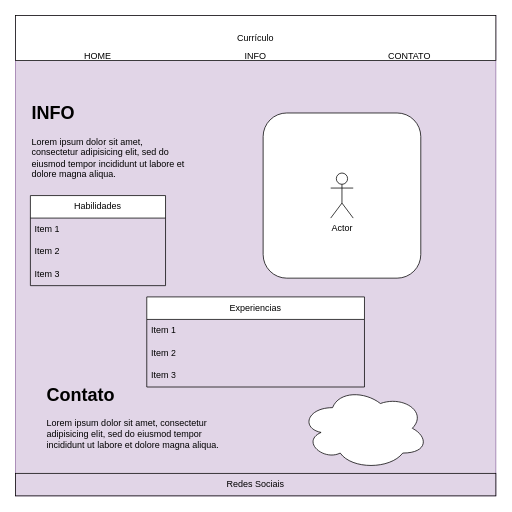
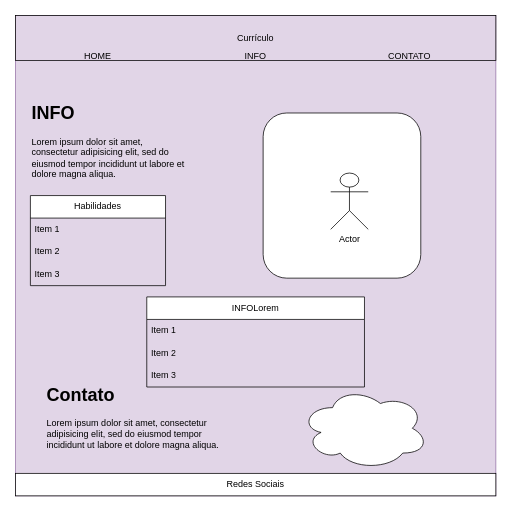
(255, 38) -> (255, 38)
(342, 195) -> (349, 201)
(255, 308) -> (255, 308)
(255, 484) -> (255, 484)
